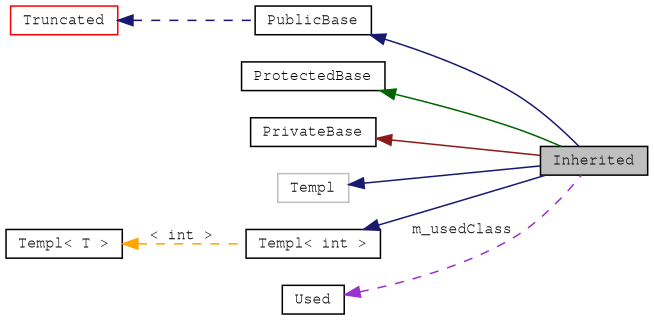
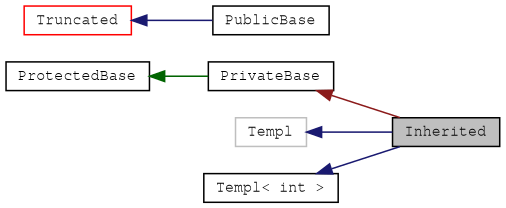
(194, 20) -> (180, 20)
(489, 80) -> none
(479, 117) -> (186, 76)
(64, 244) -> none
(313, 300) -> none
